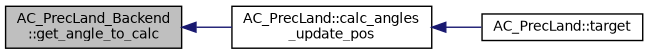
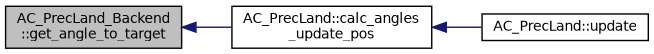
(94, 27) -> (94, 27)
(562, 27) -> (565, 27)
